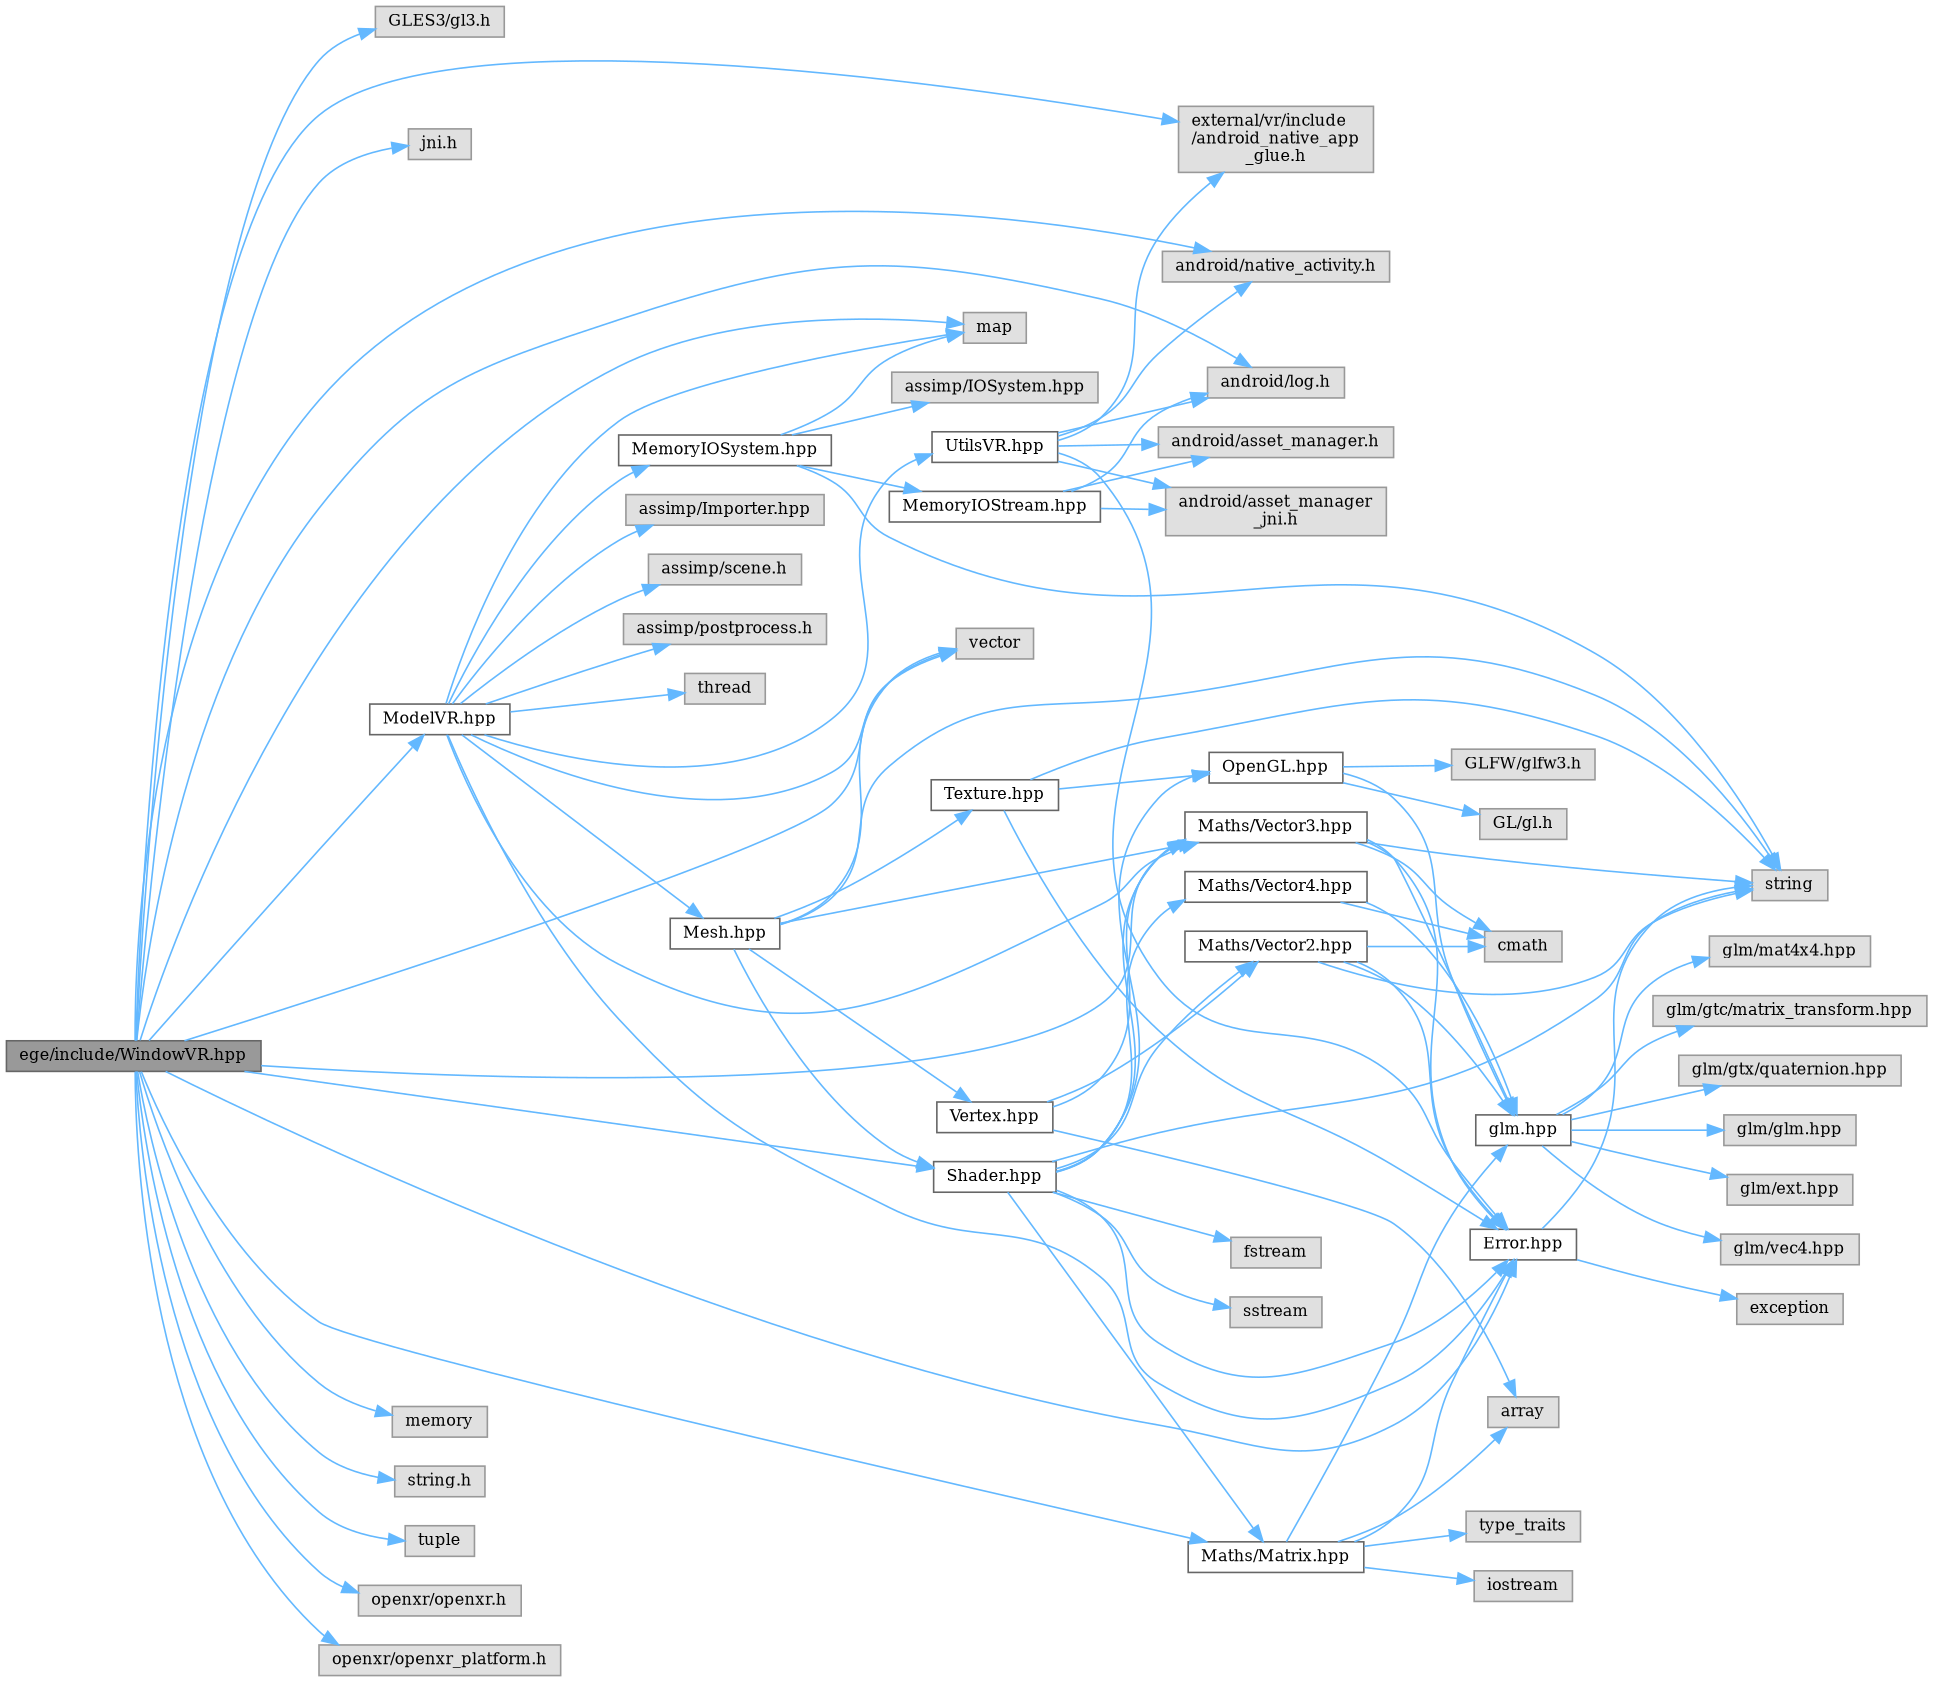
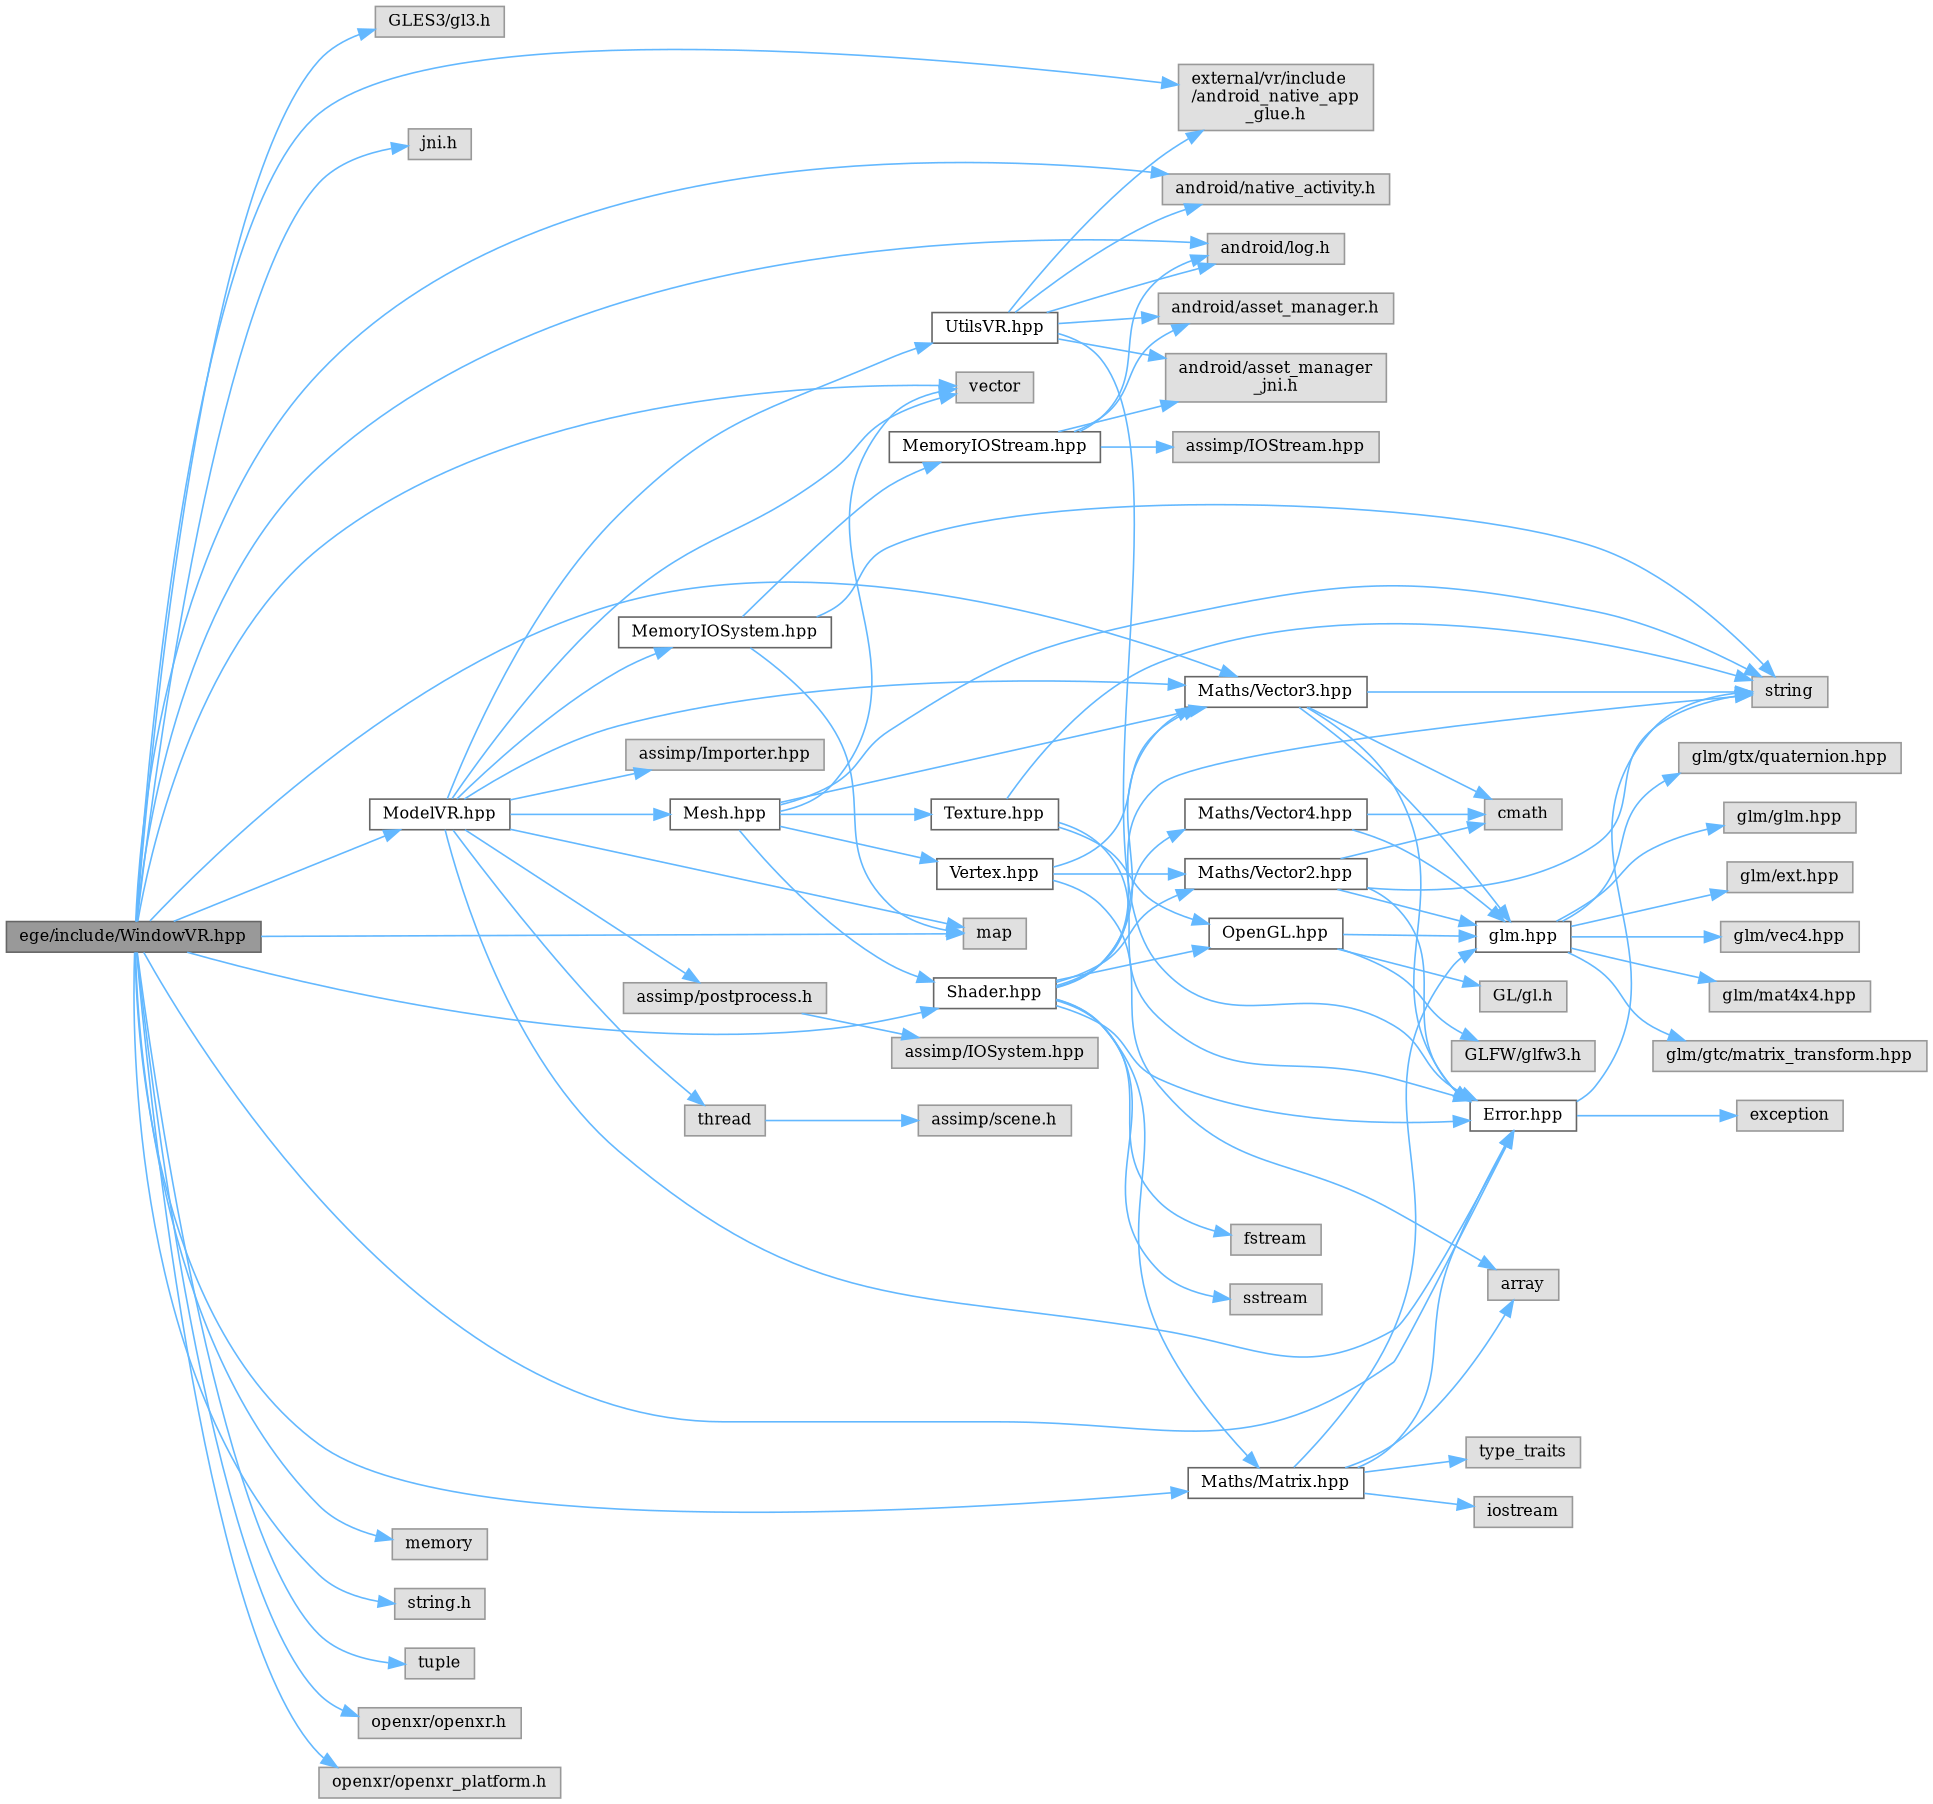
(852, 421) -> (827, 1019)
none -> (1276, 447)
(548, 640) -> (834, 1121)
